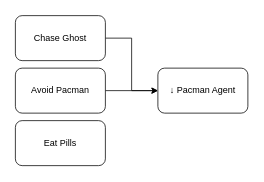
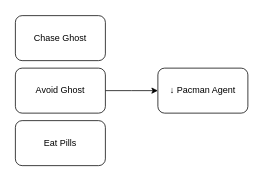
(132, 50) -> none
(60, 90) -> (60, 90)
